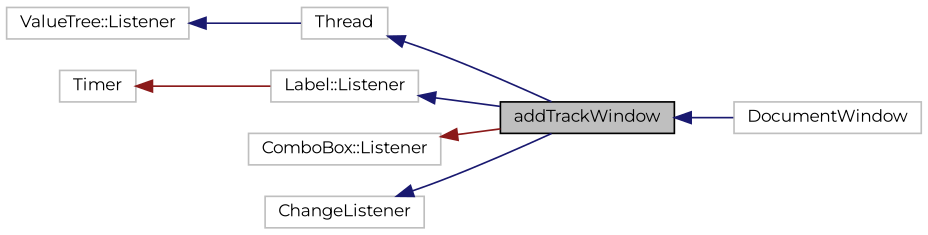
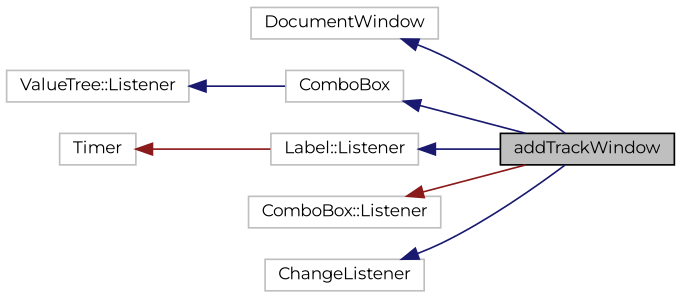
(345, 23) -> (345, 86)
(712, 118) -> (494, 84)
